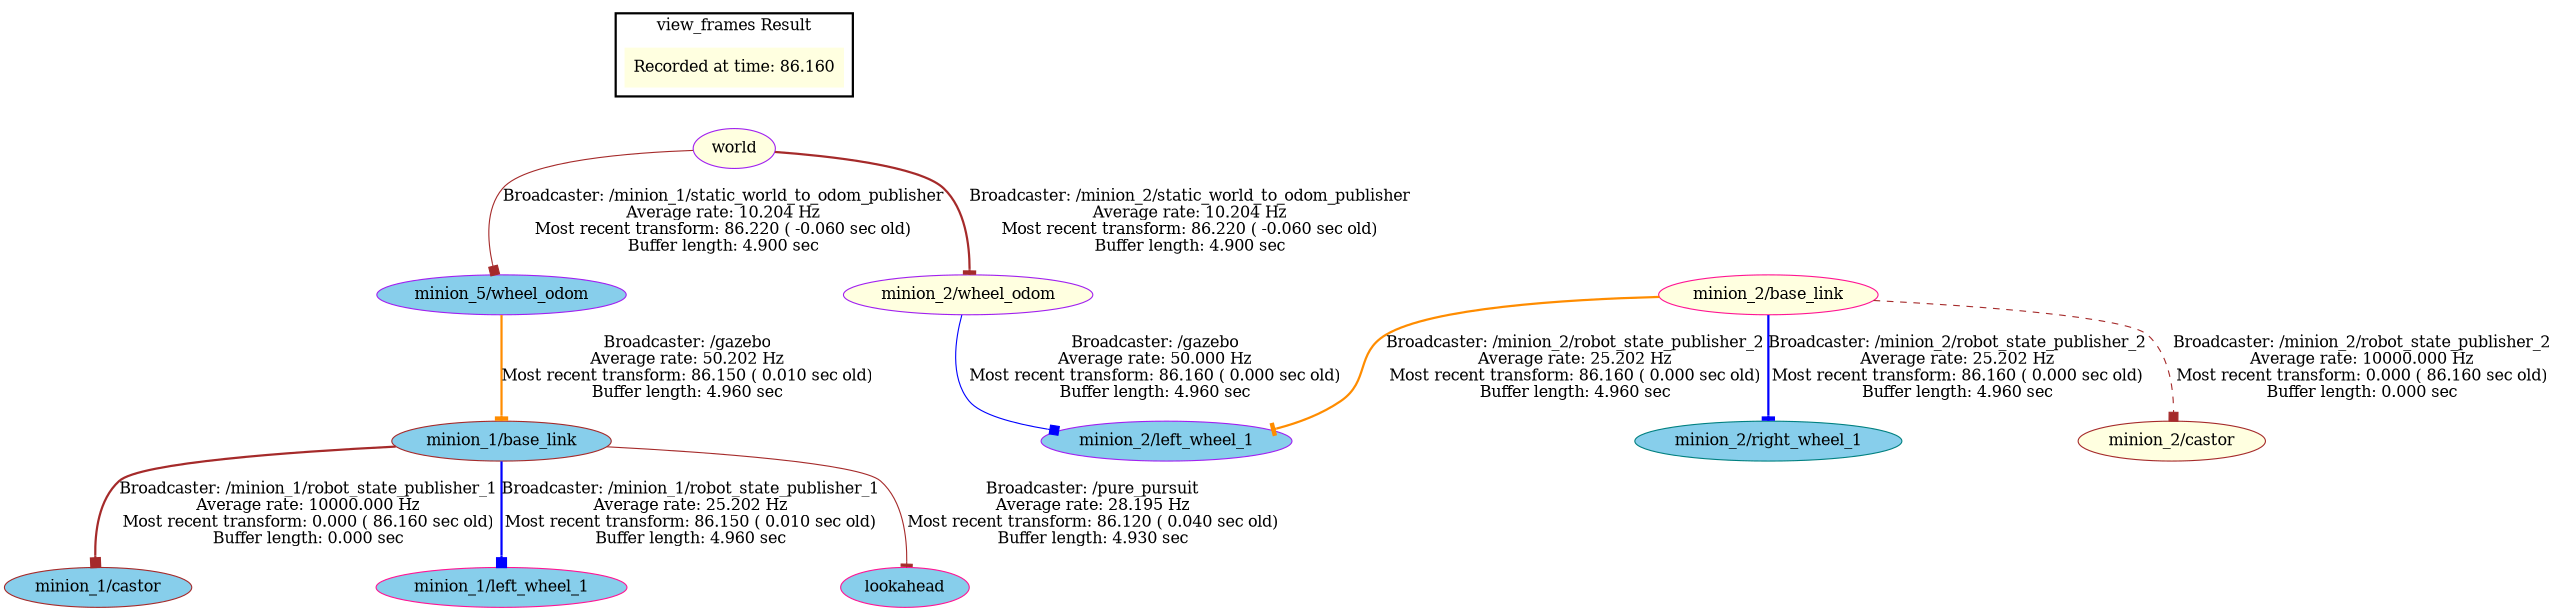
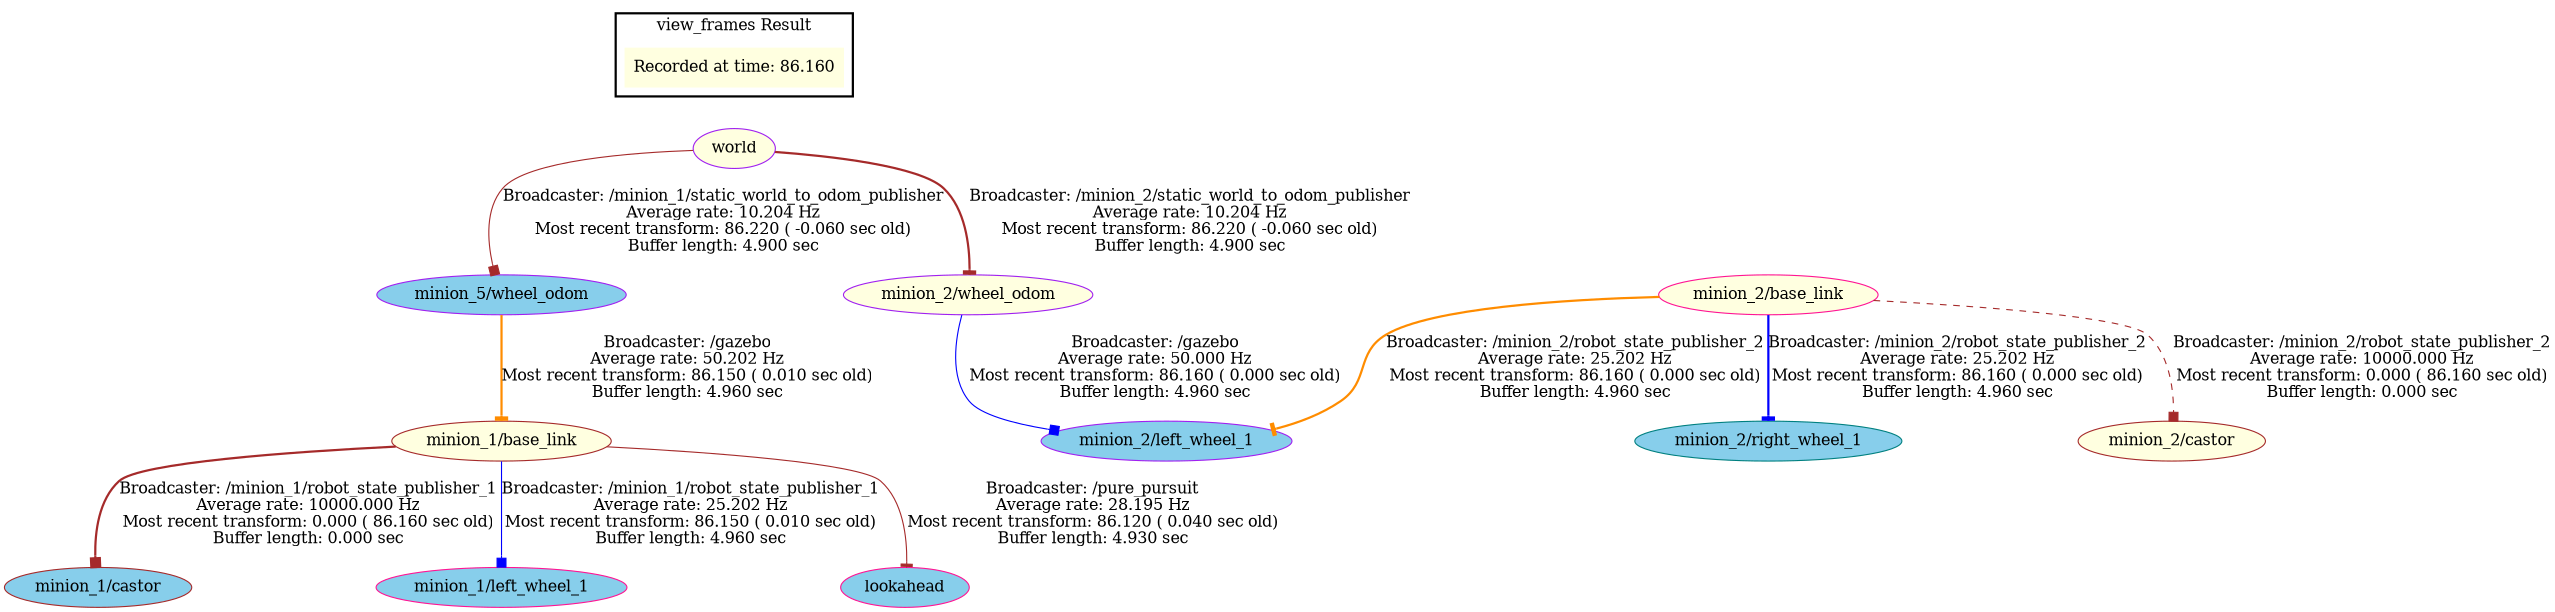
(502, 441) -> (502, 441)
(502, 509) -> (502, 509)
